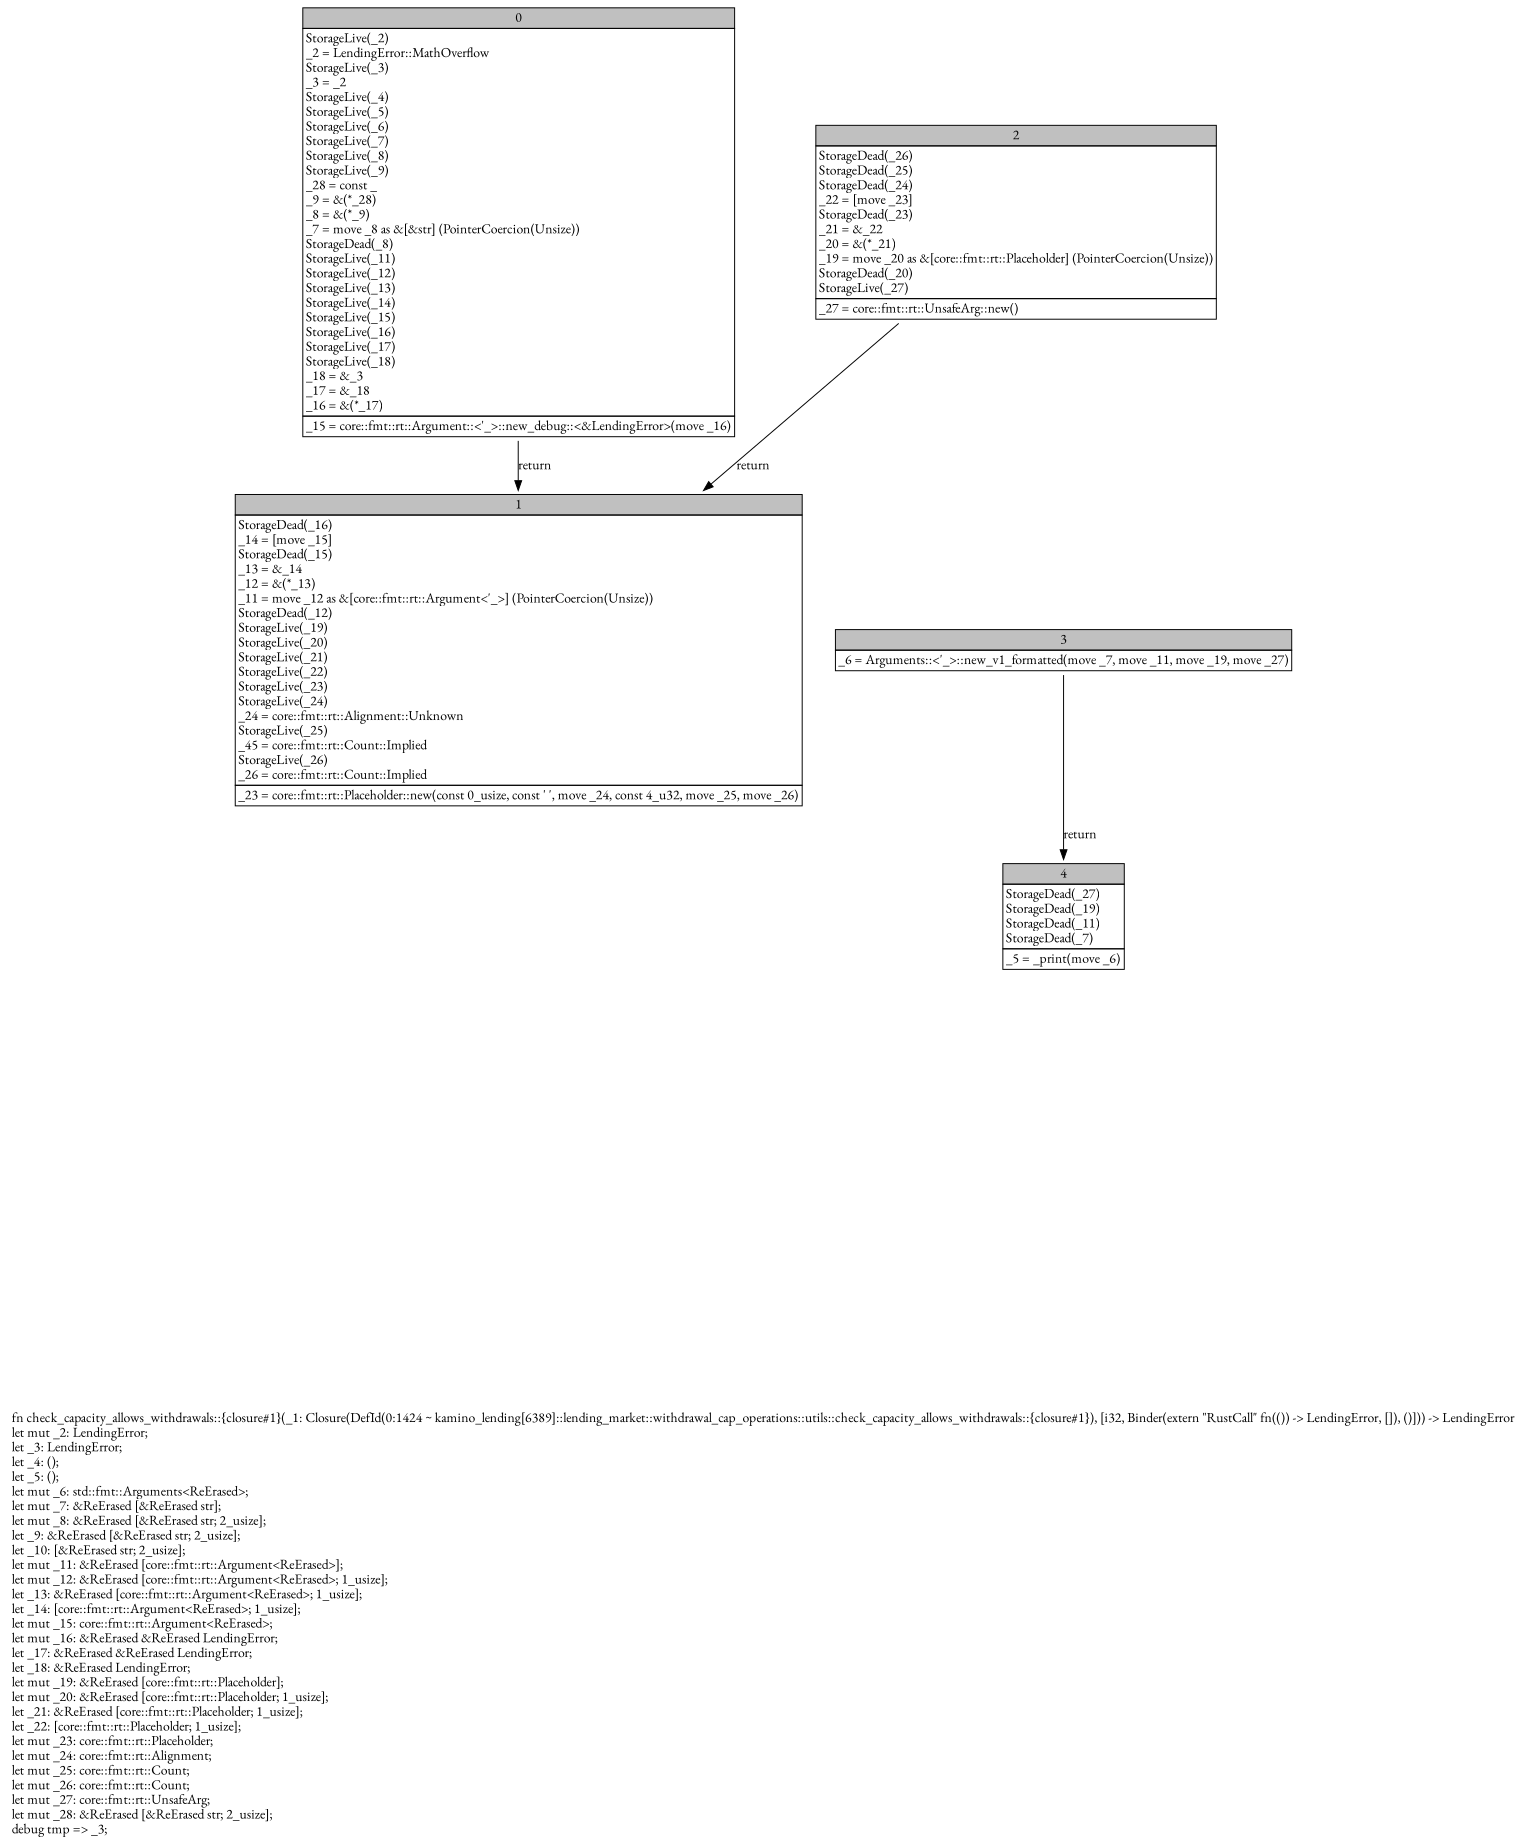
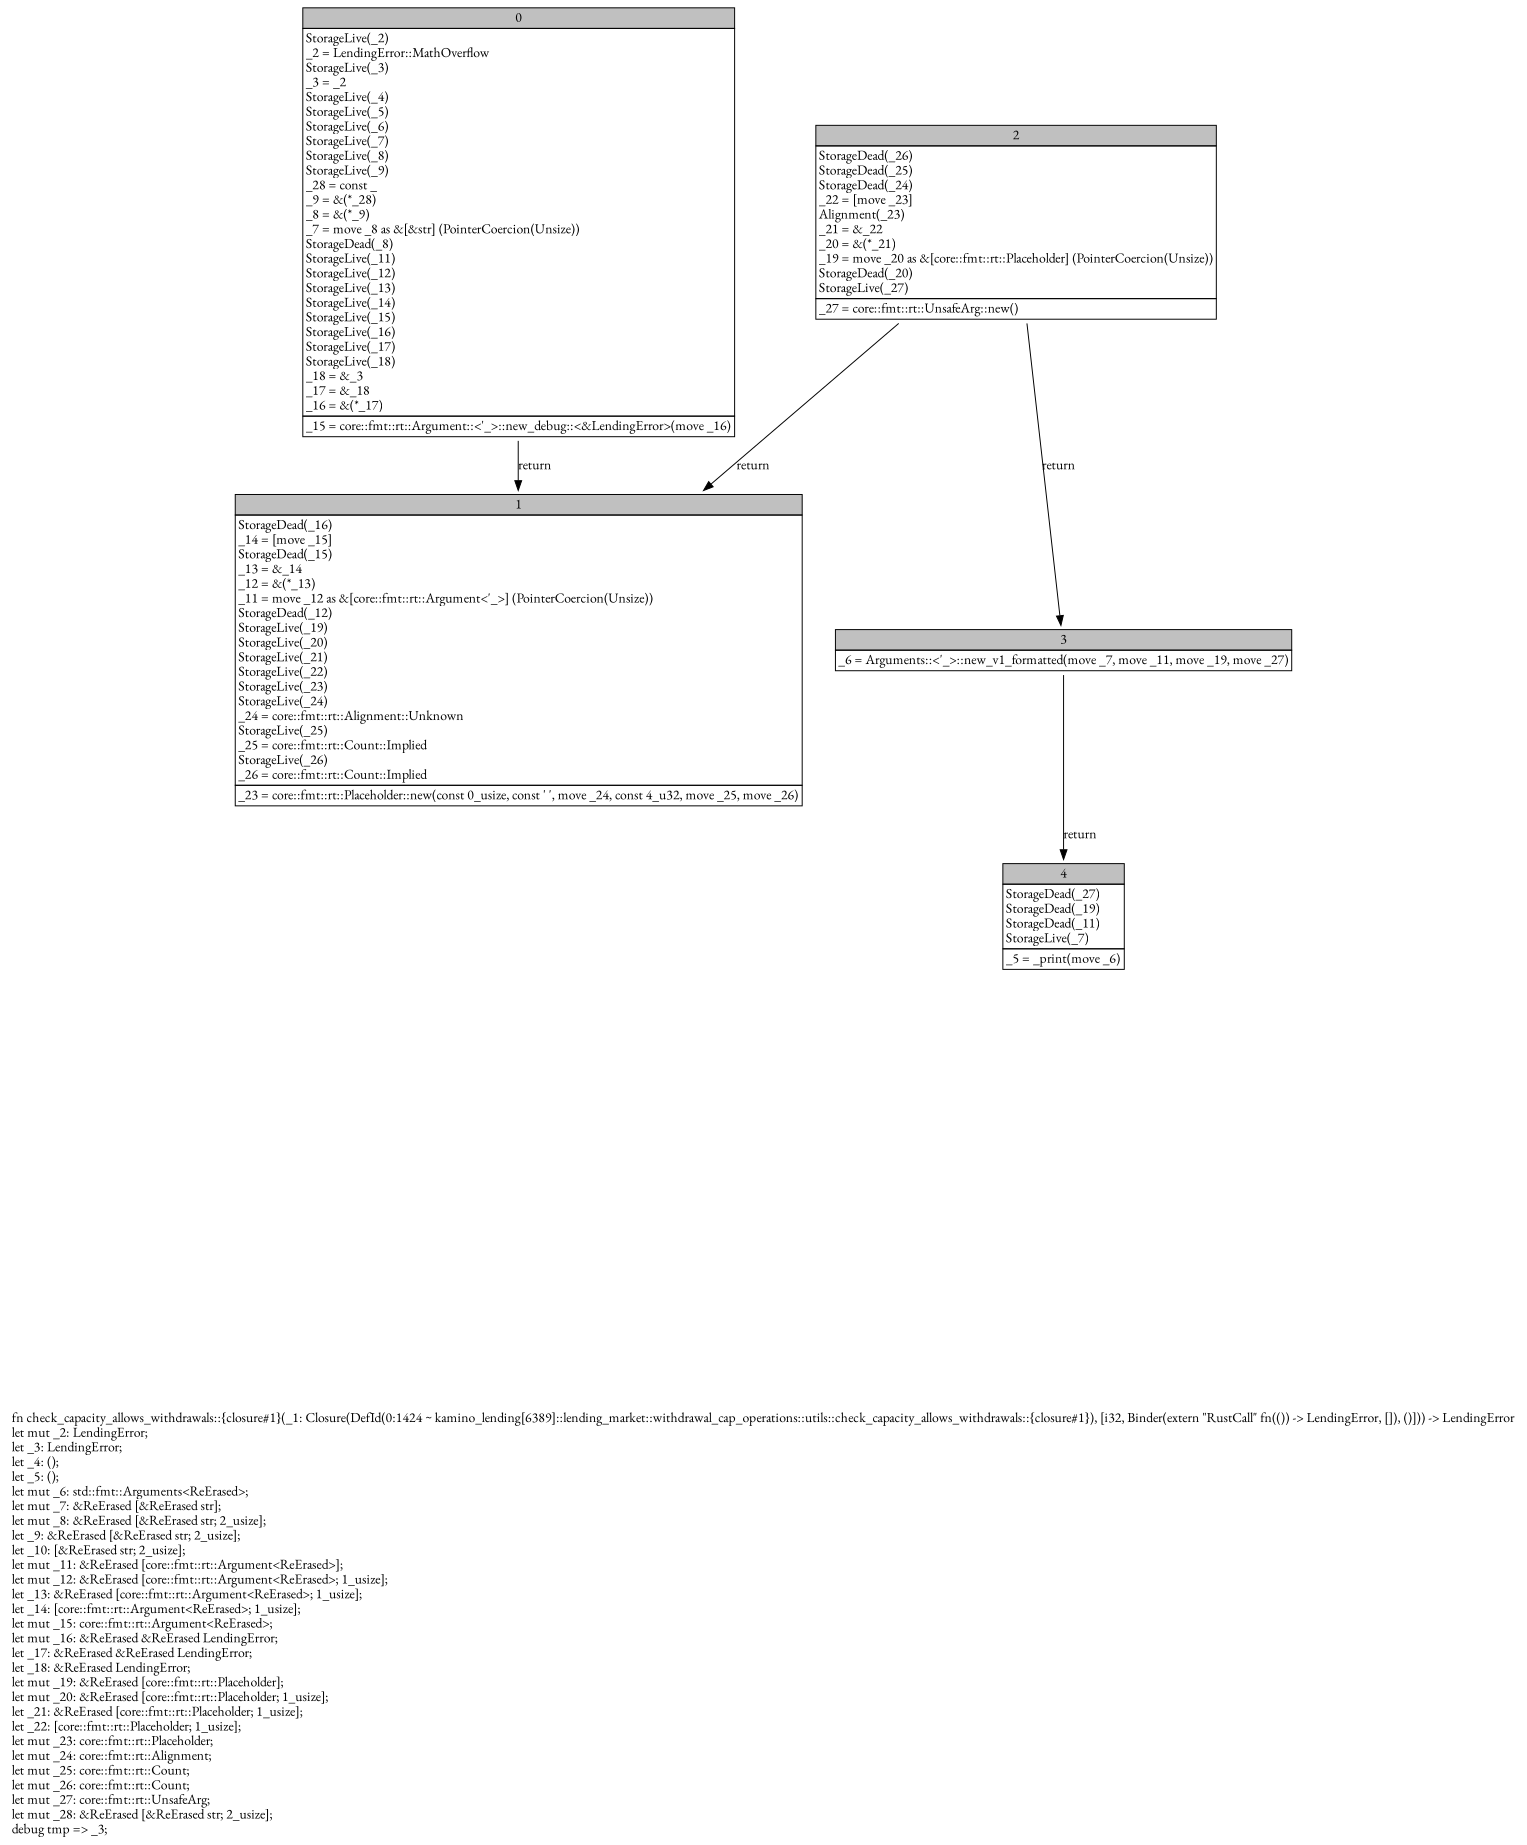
(866, 214) -> (862, 214)
none -> (1043, 469)
(333, 745) -> (333, 745)
(1050, 938) -> (1047, 938)
